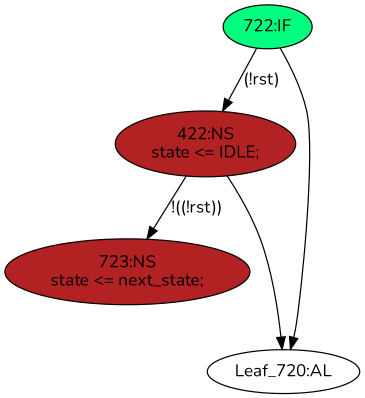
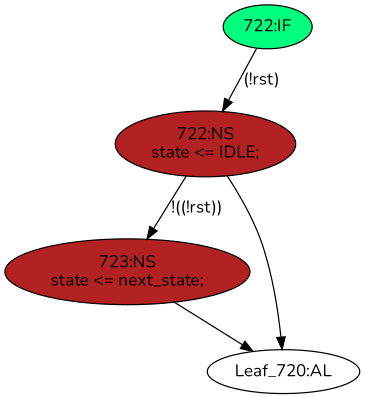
(205, 144) -> (205, 144)
(309, 190) -> (208, 324)
